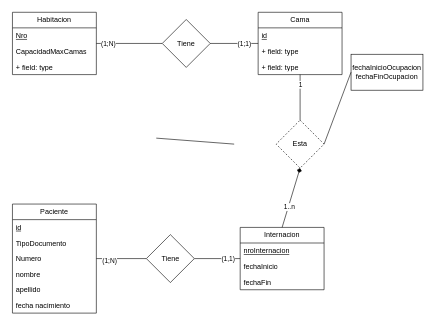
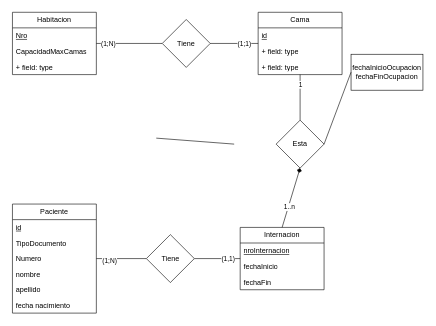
(300, 144) -> (300, 144)
